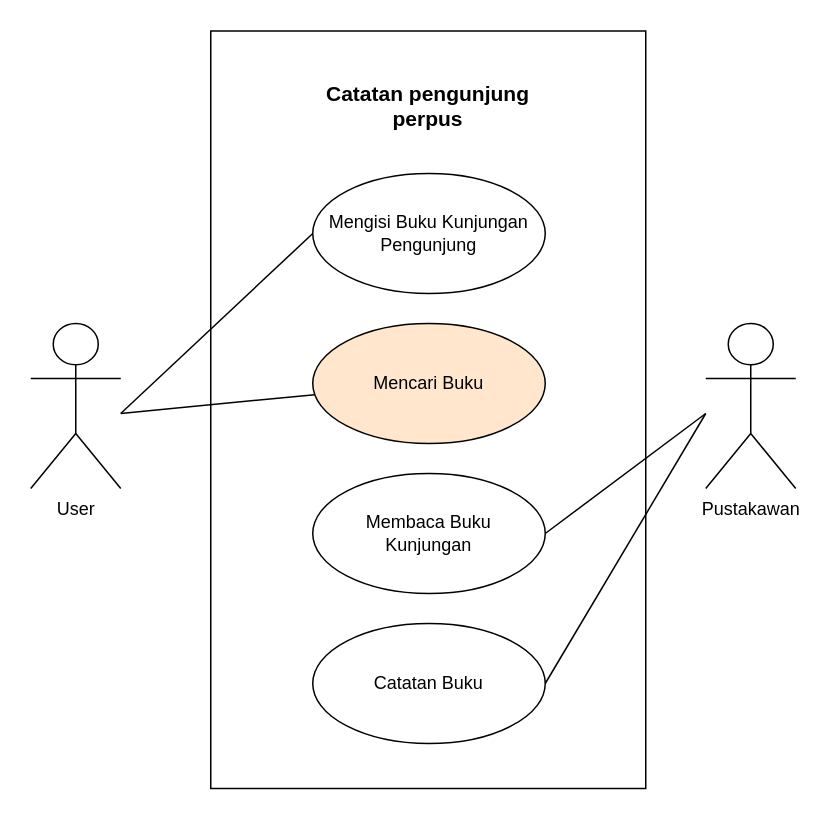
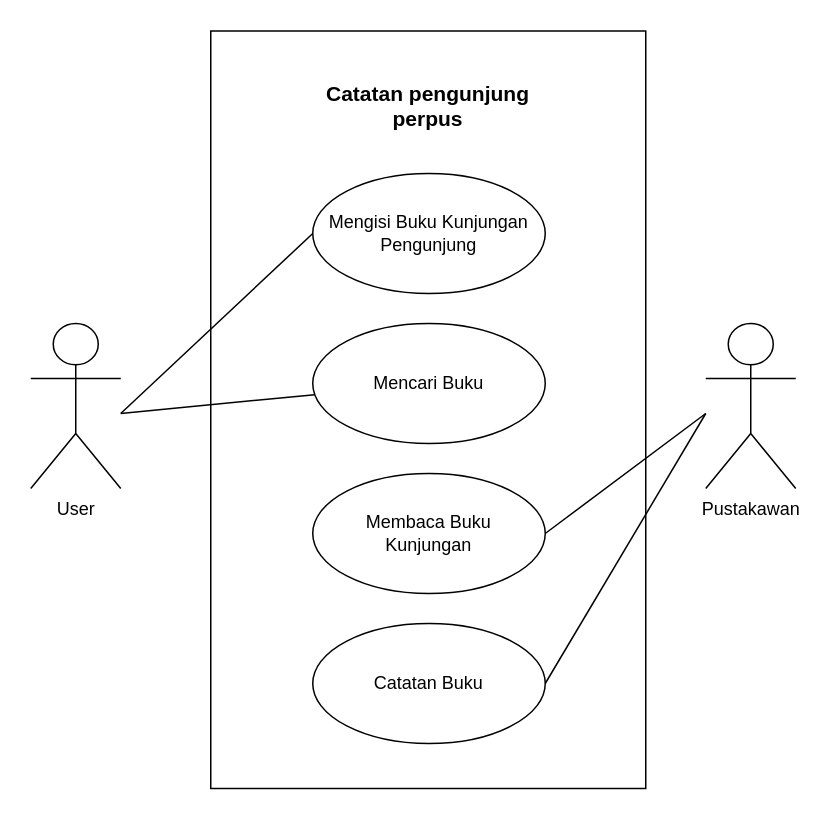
(429, 383) -> (429, 383)
